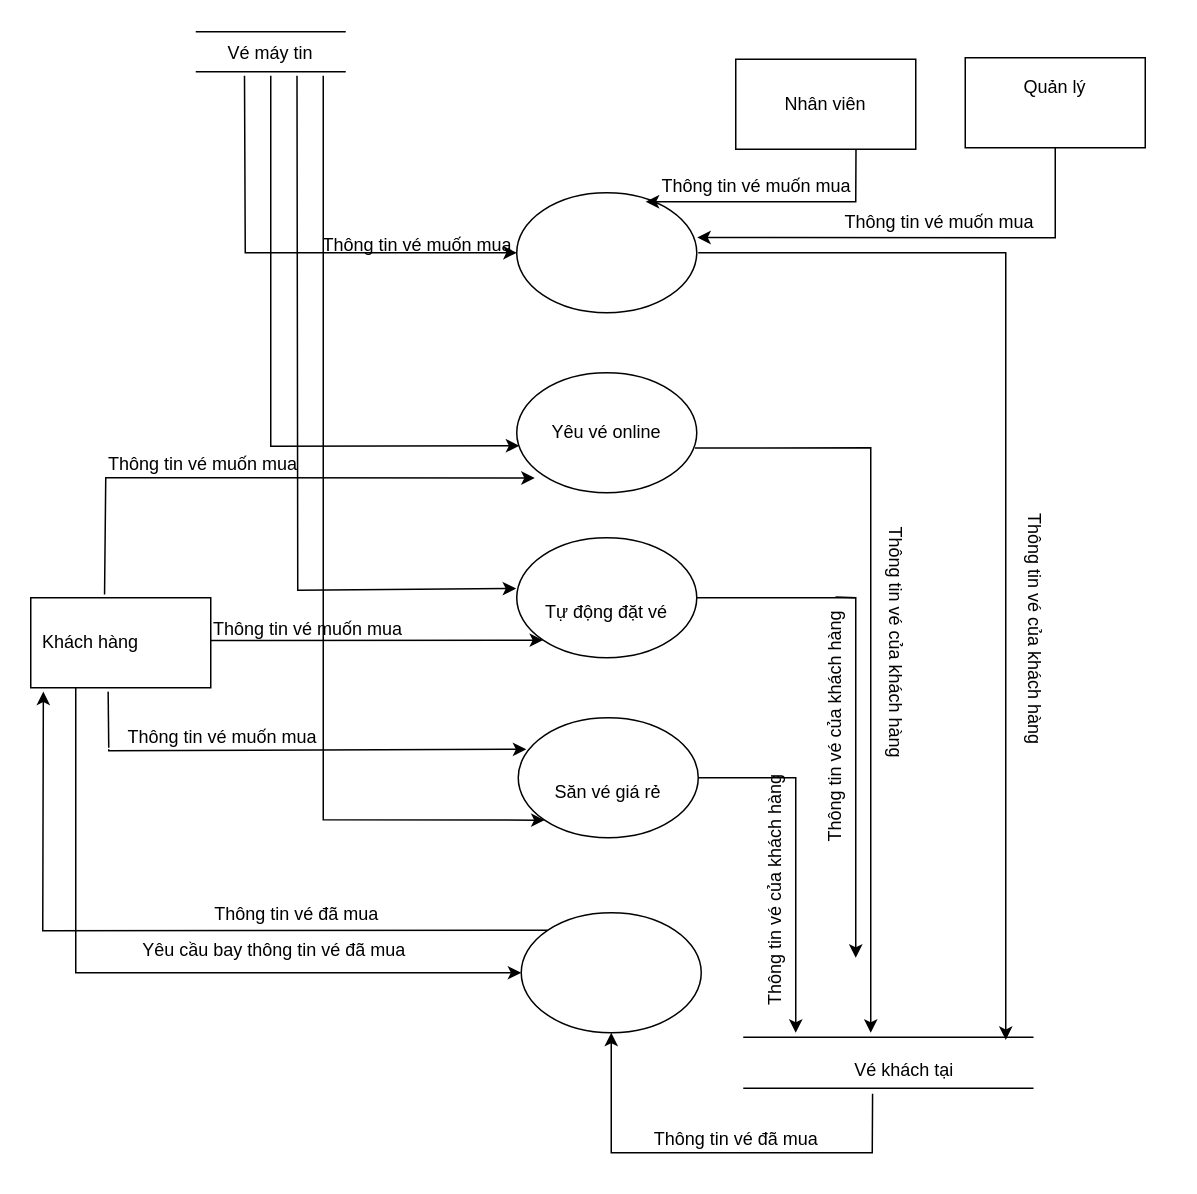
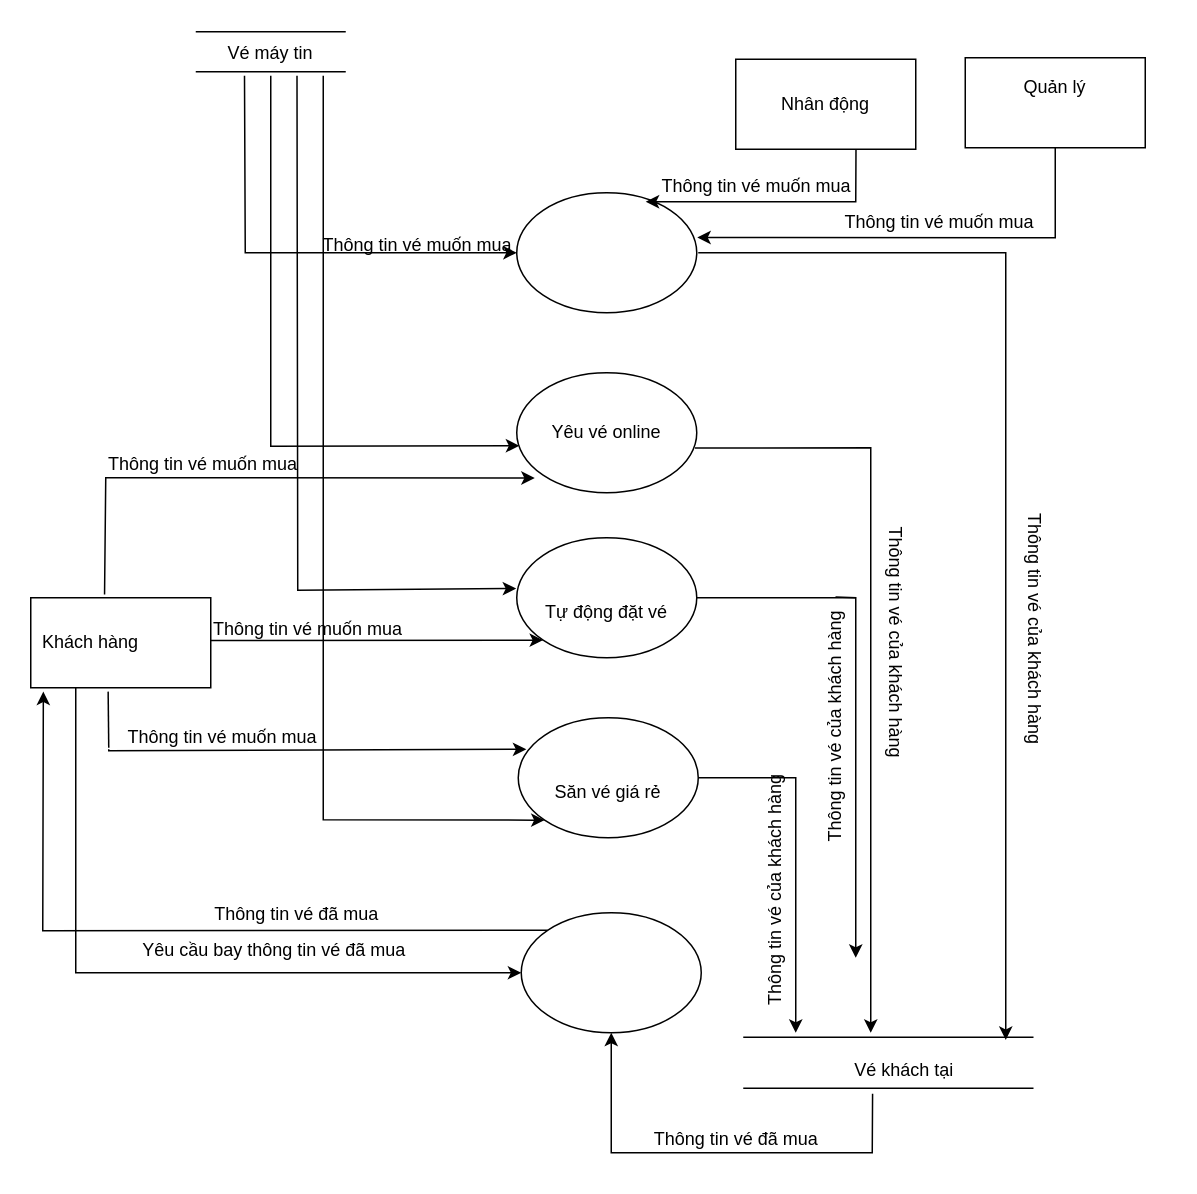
(826, 104) -> (826, 104)
